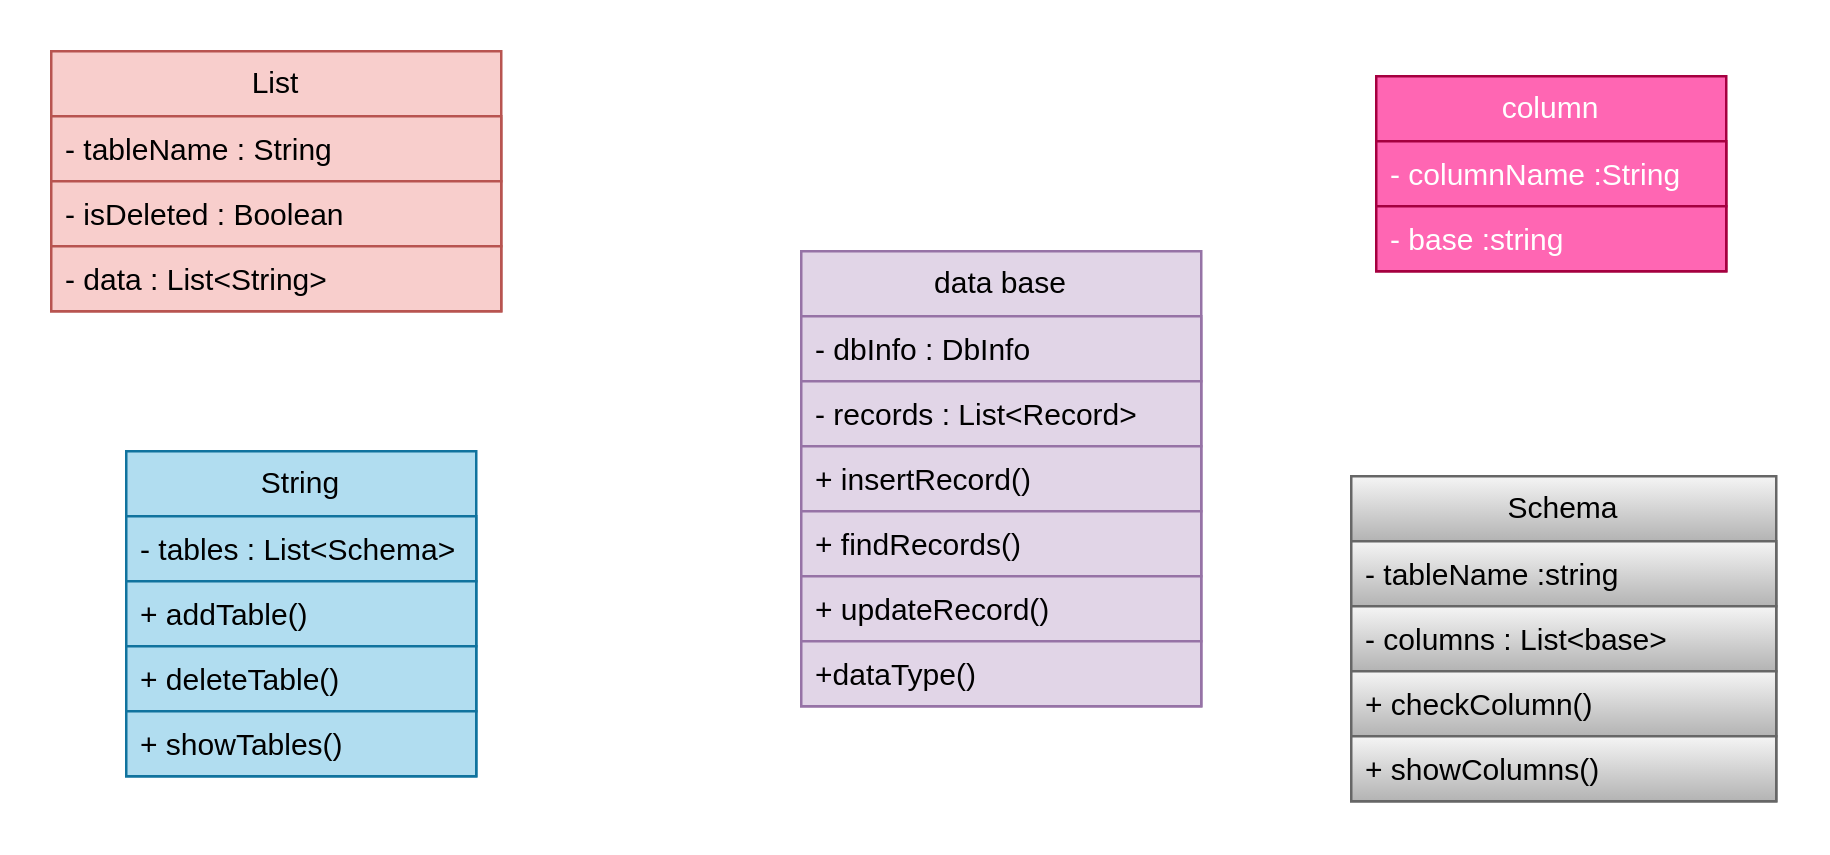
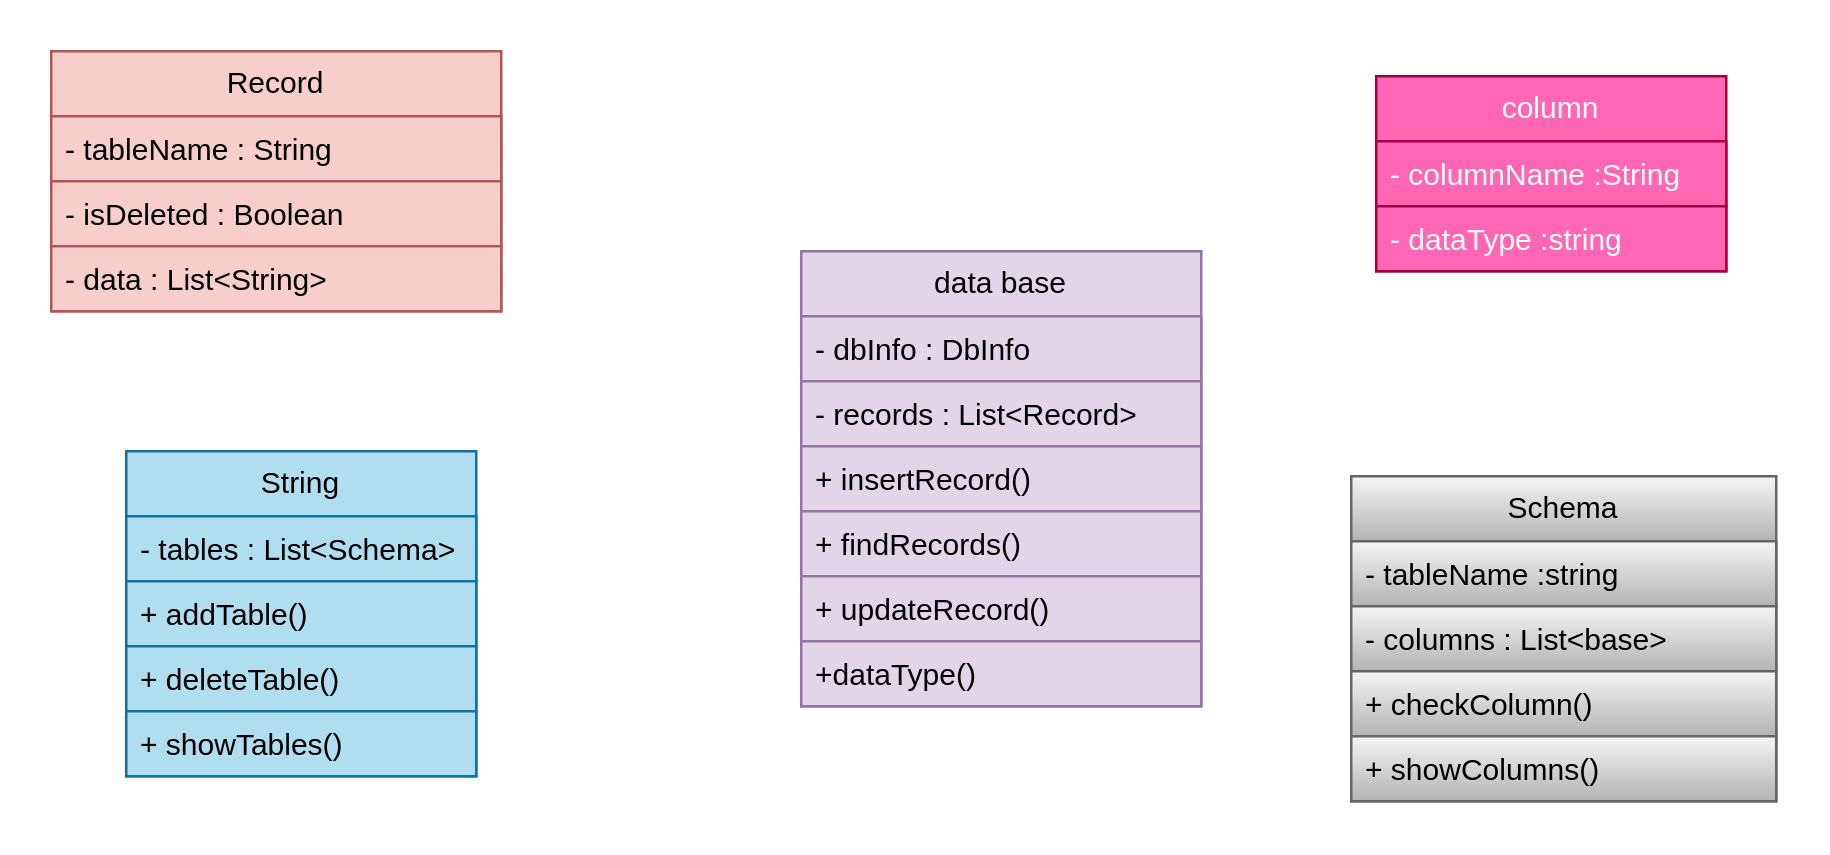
(276, 84) -> (276, 84)
(1493, 242) -> (1527, 242)
